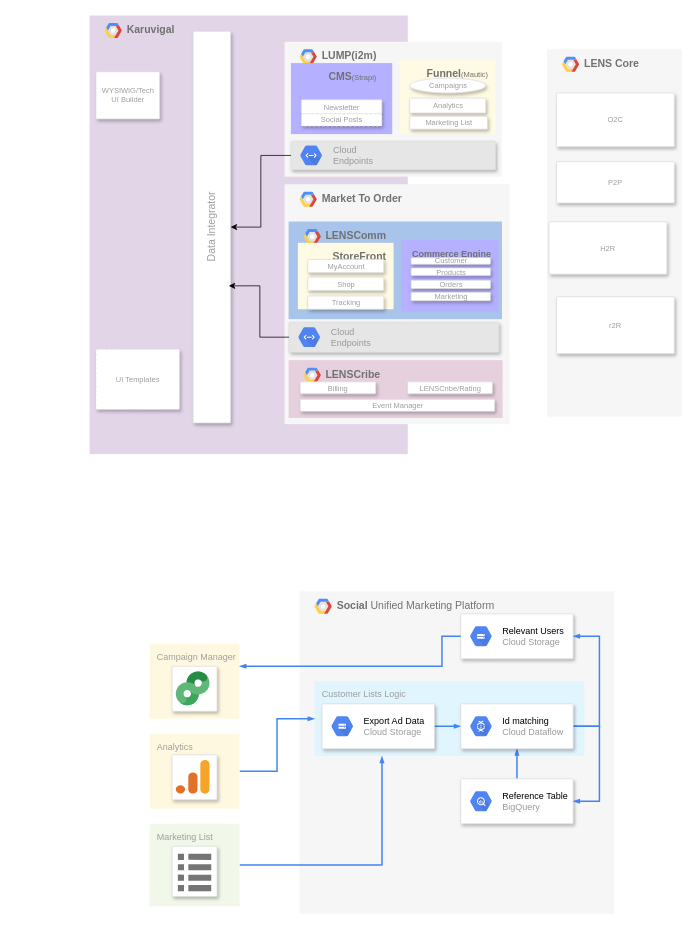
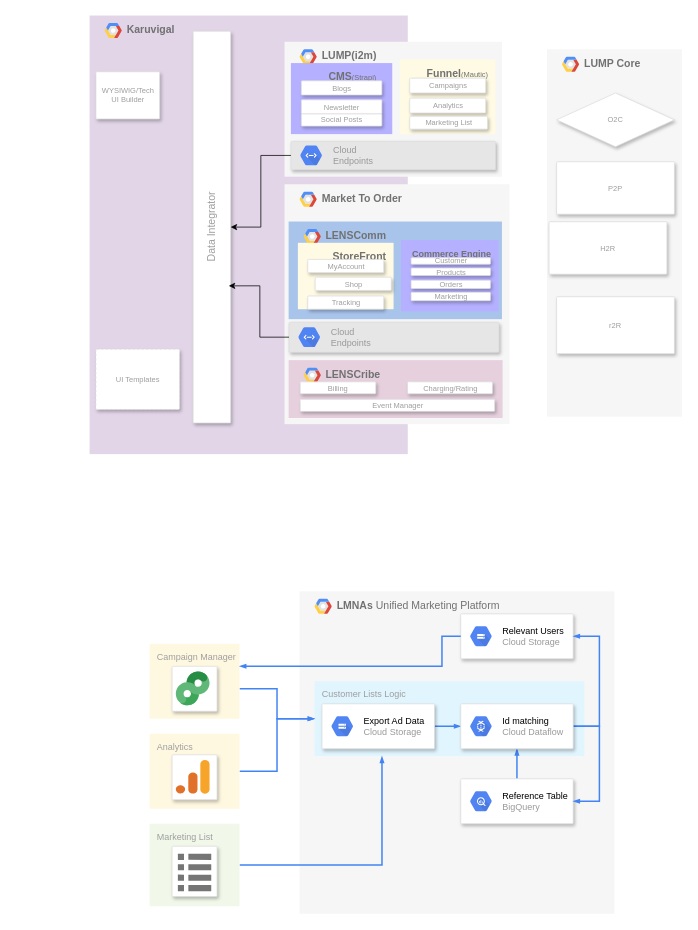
(610, 64) -> (610, 64)
(448, 85) -> (448, 85)
none -> (342, 88)
(342, 120) -> (342, 120)
(616, 120) -> (616, 120)
(616, 182) -> (616, 188)
(346, 284) -> (353, 284)
(451, 388) -> (451, 388)
(423, 606) -> (423, 606)
none -> (272, 689)
